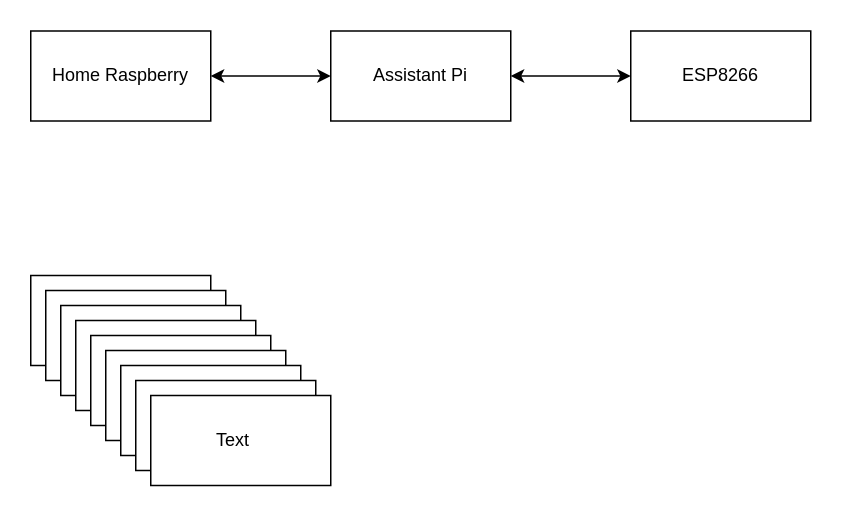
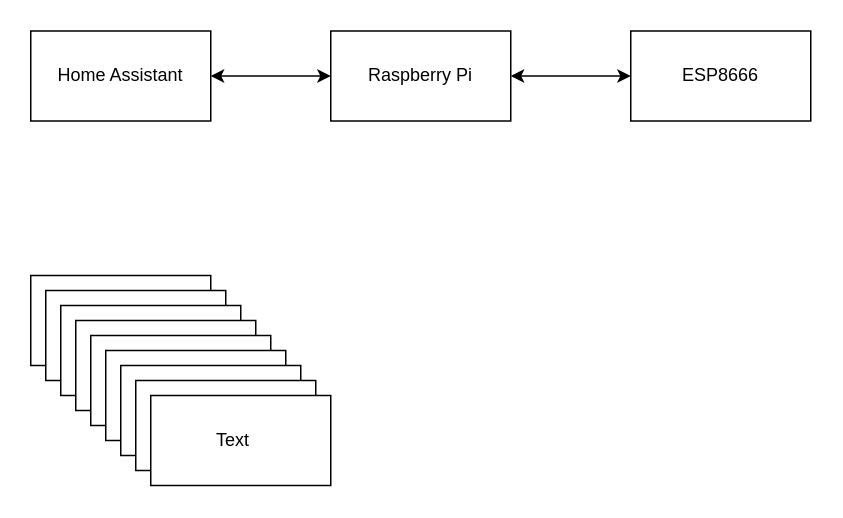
(121, 76) -> (121, 76)
(421, 76) -> (421, 76)
(721, 76) -> (721, 76)
